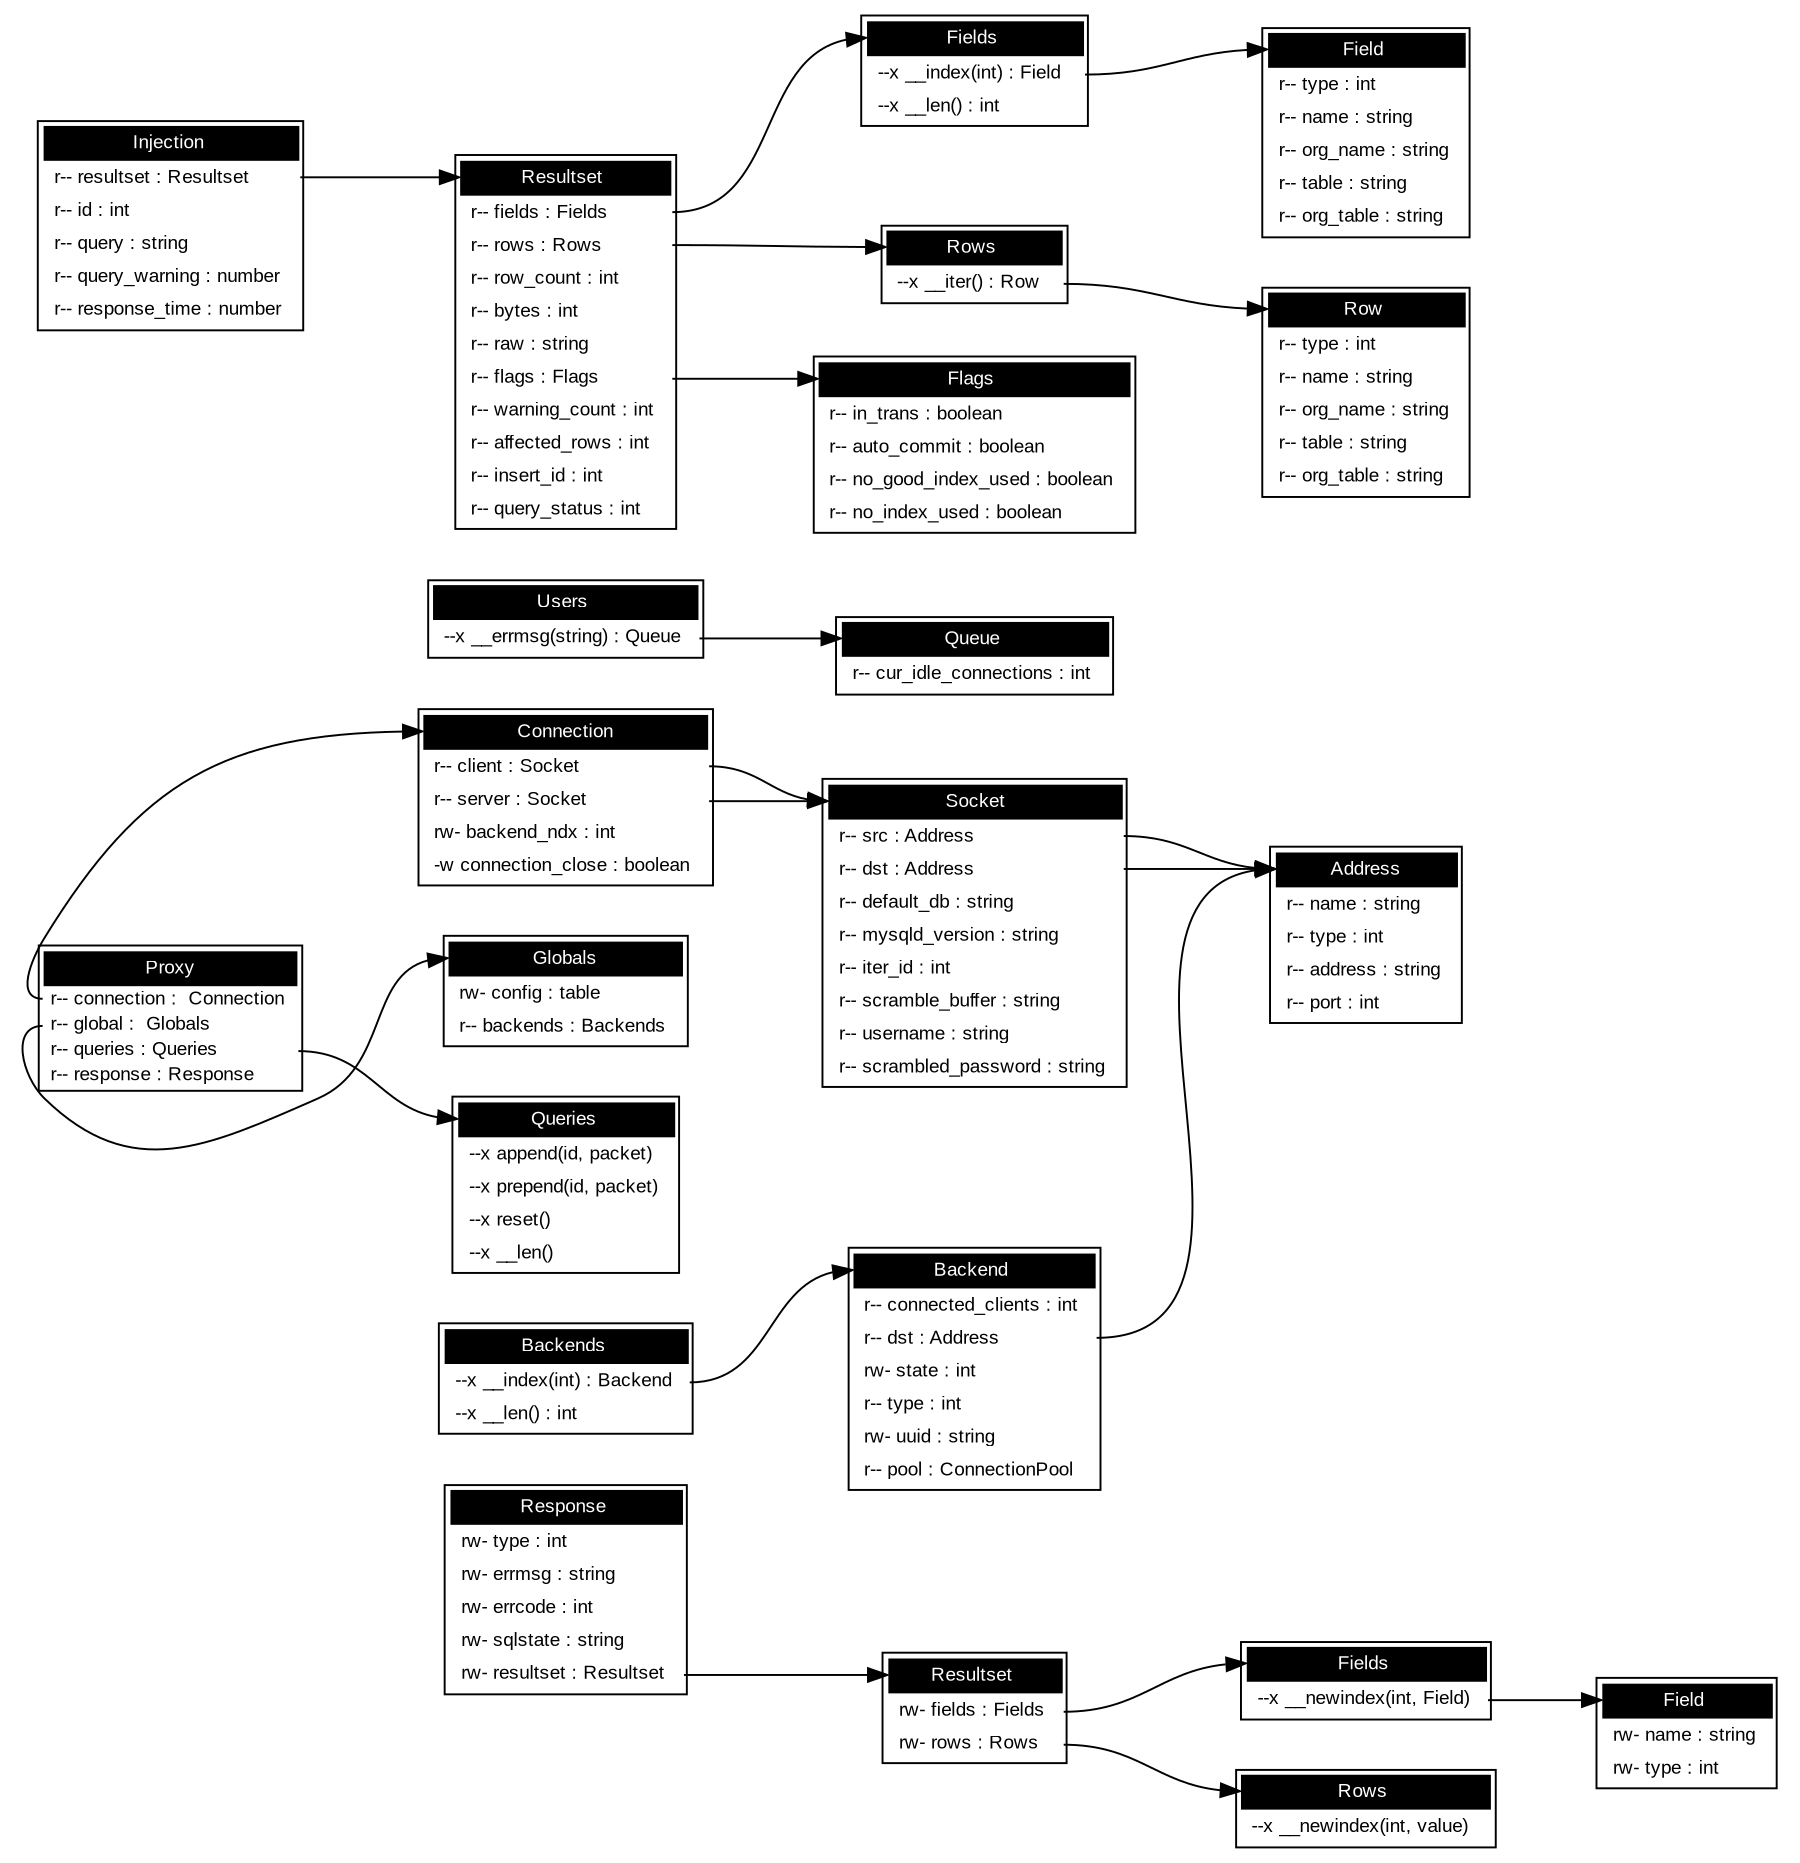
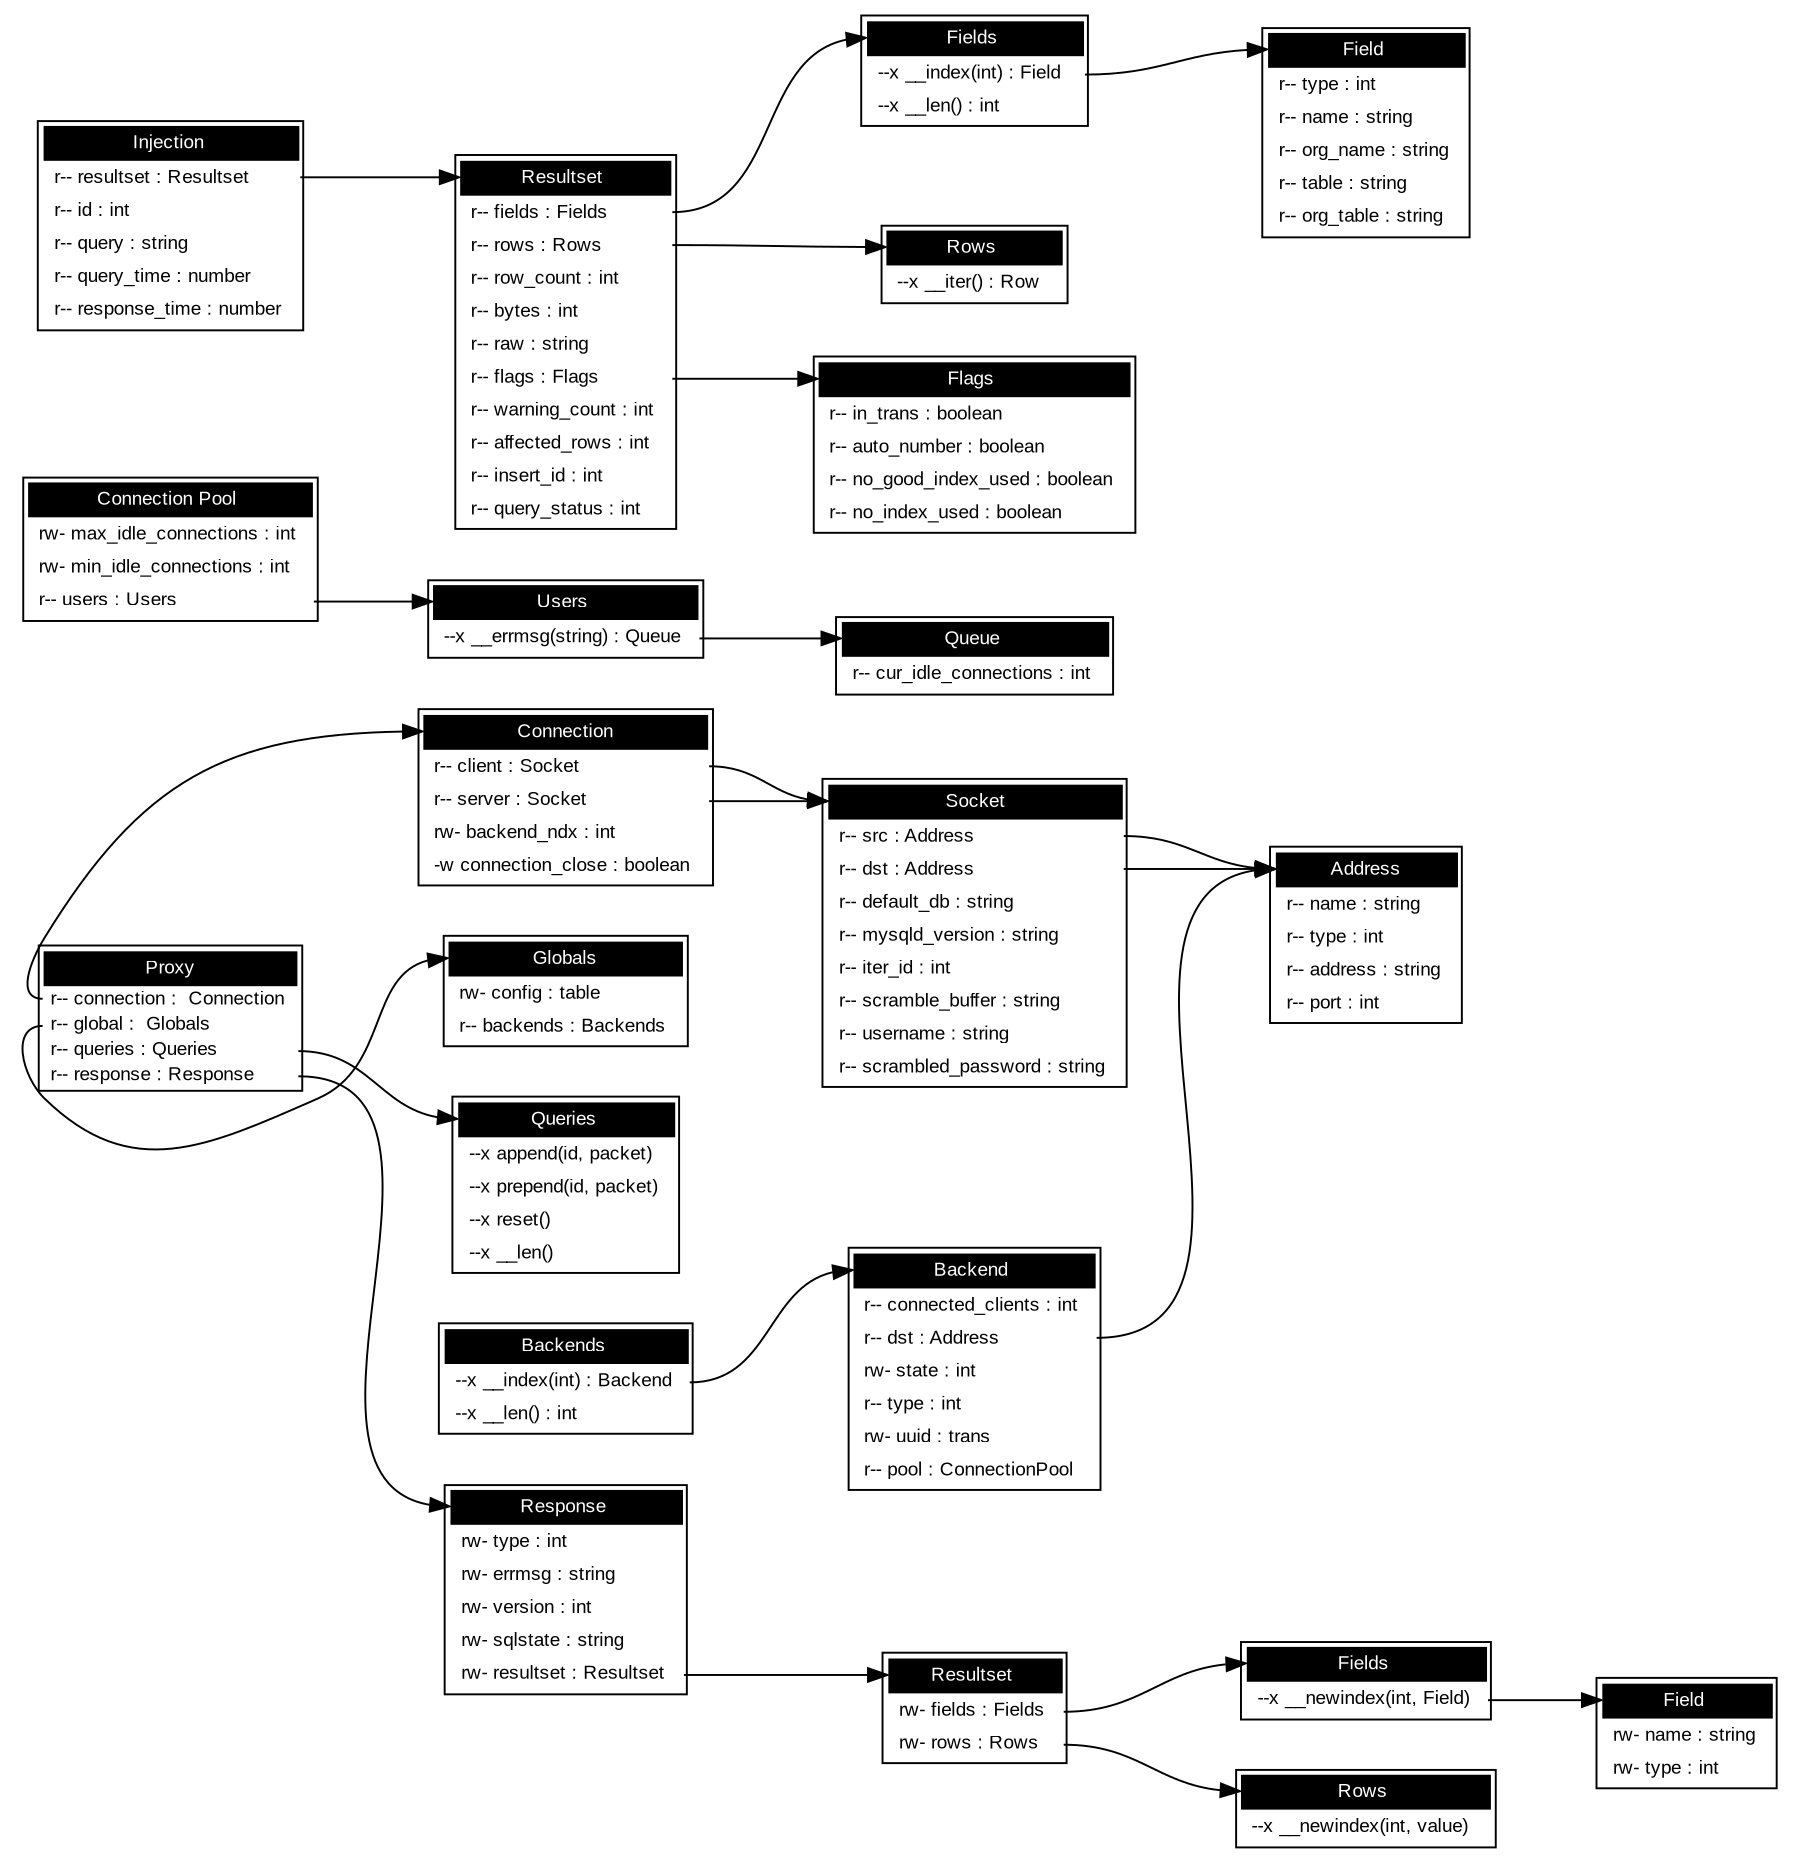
(170, 276) -> (156, 276)
(1366, 392) -> none
(941, 447) -> (941, 447)
none -> (170, 549)
none -> (375, 1282)
(933, 1437) -> (931, 1437)
(531, 1607) -> (530, 1607)
